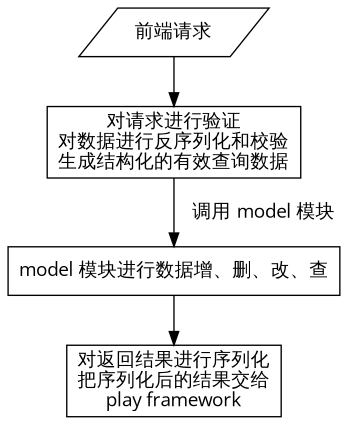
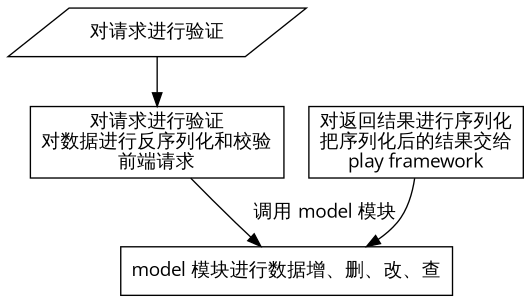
(174, 32) -> (157, 32)
(174, 142) -> (157, 142)
(174, 314) -> (404, 213)
